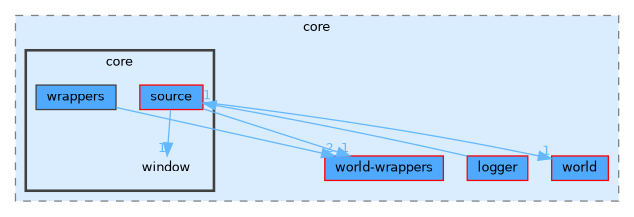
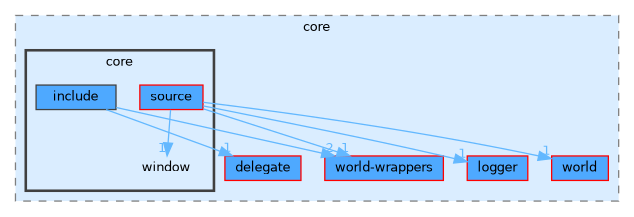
(76, 97) -> (76, 97)
(342, 129) -> (329, 131)
none -> (263, 168)
